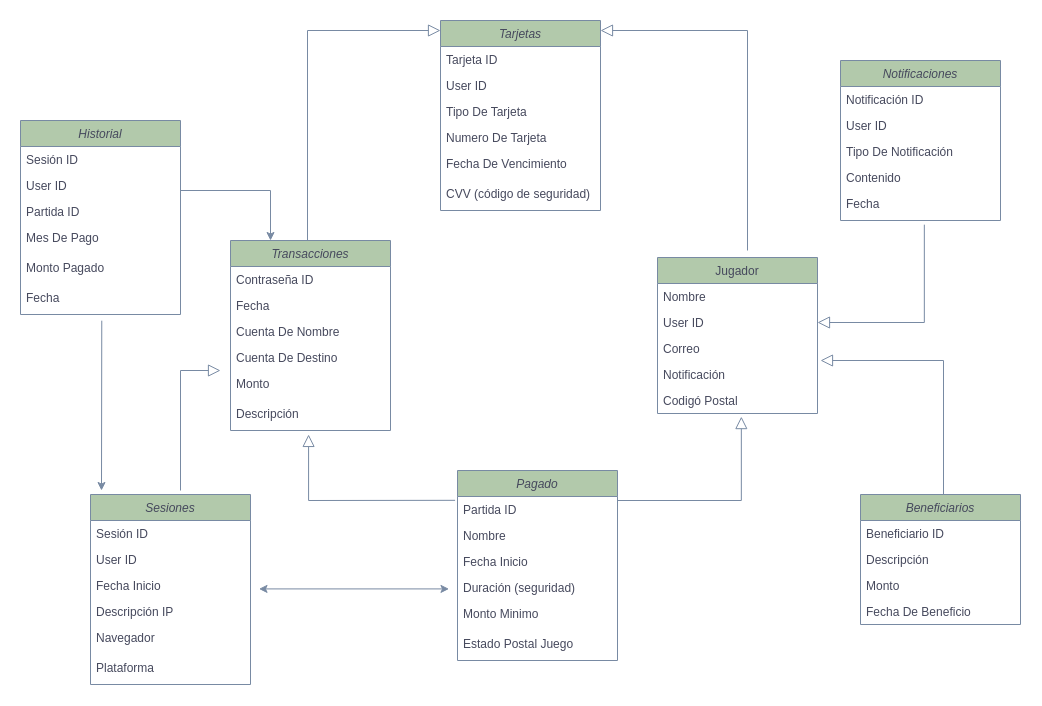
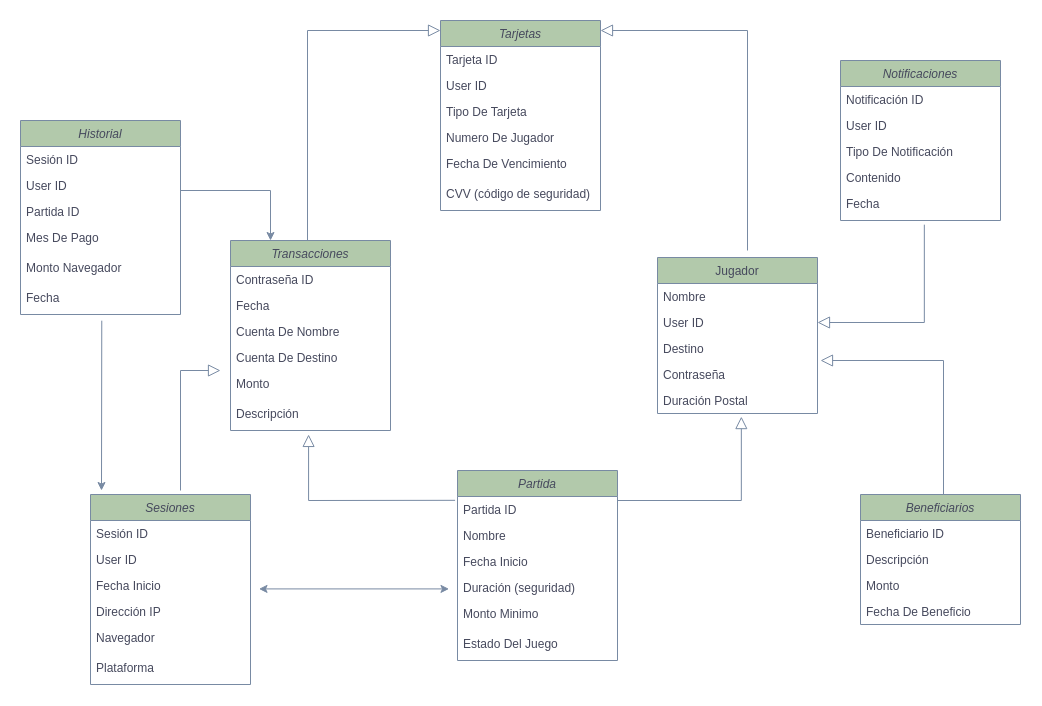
(500, 138) -> (500, 138)
(65, 268) -> (75, 268)
(683, 349) -> (685, 349)
(699, 375) -> (697, 375)
(702, 401) -> (709, 401)
(537, 484) -> (537, 484)
(138, 612) -> (132, 612)
(522, 644) -> (512, 644)
